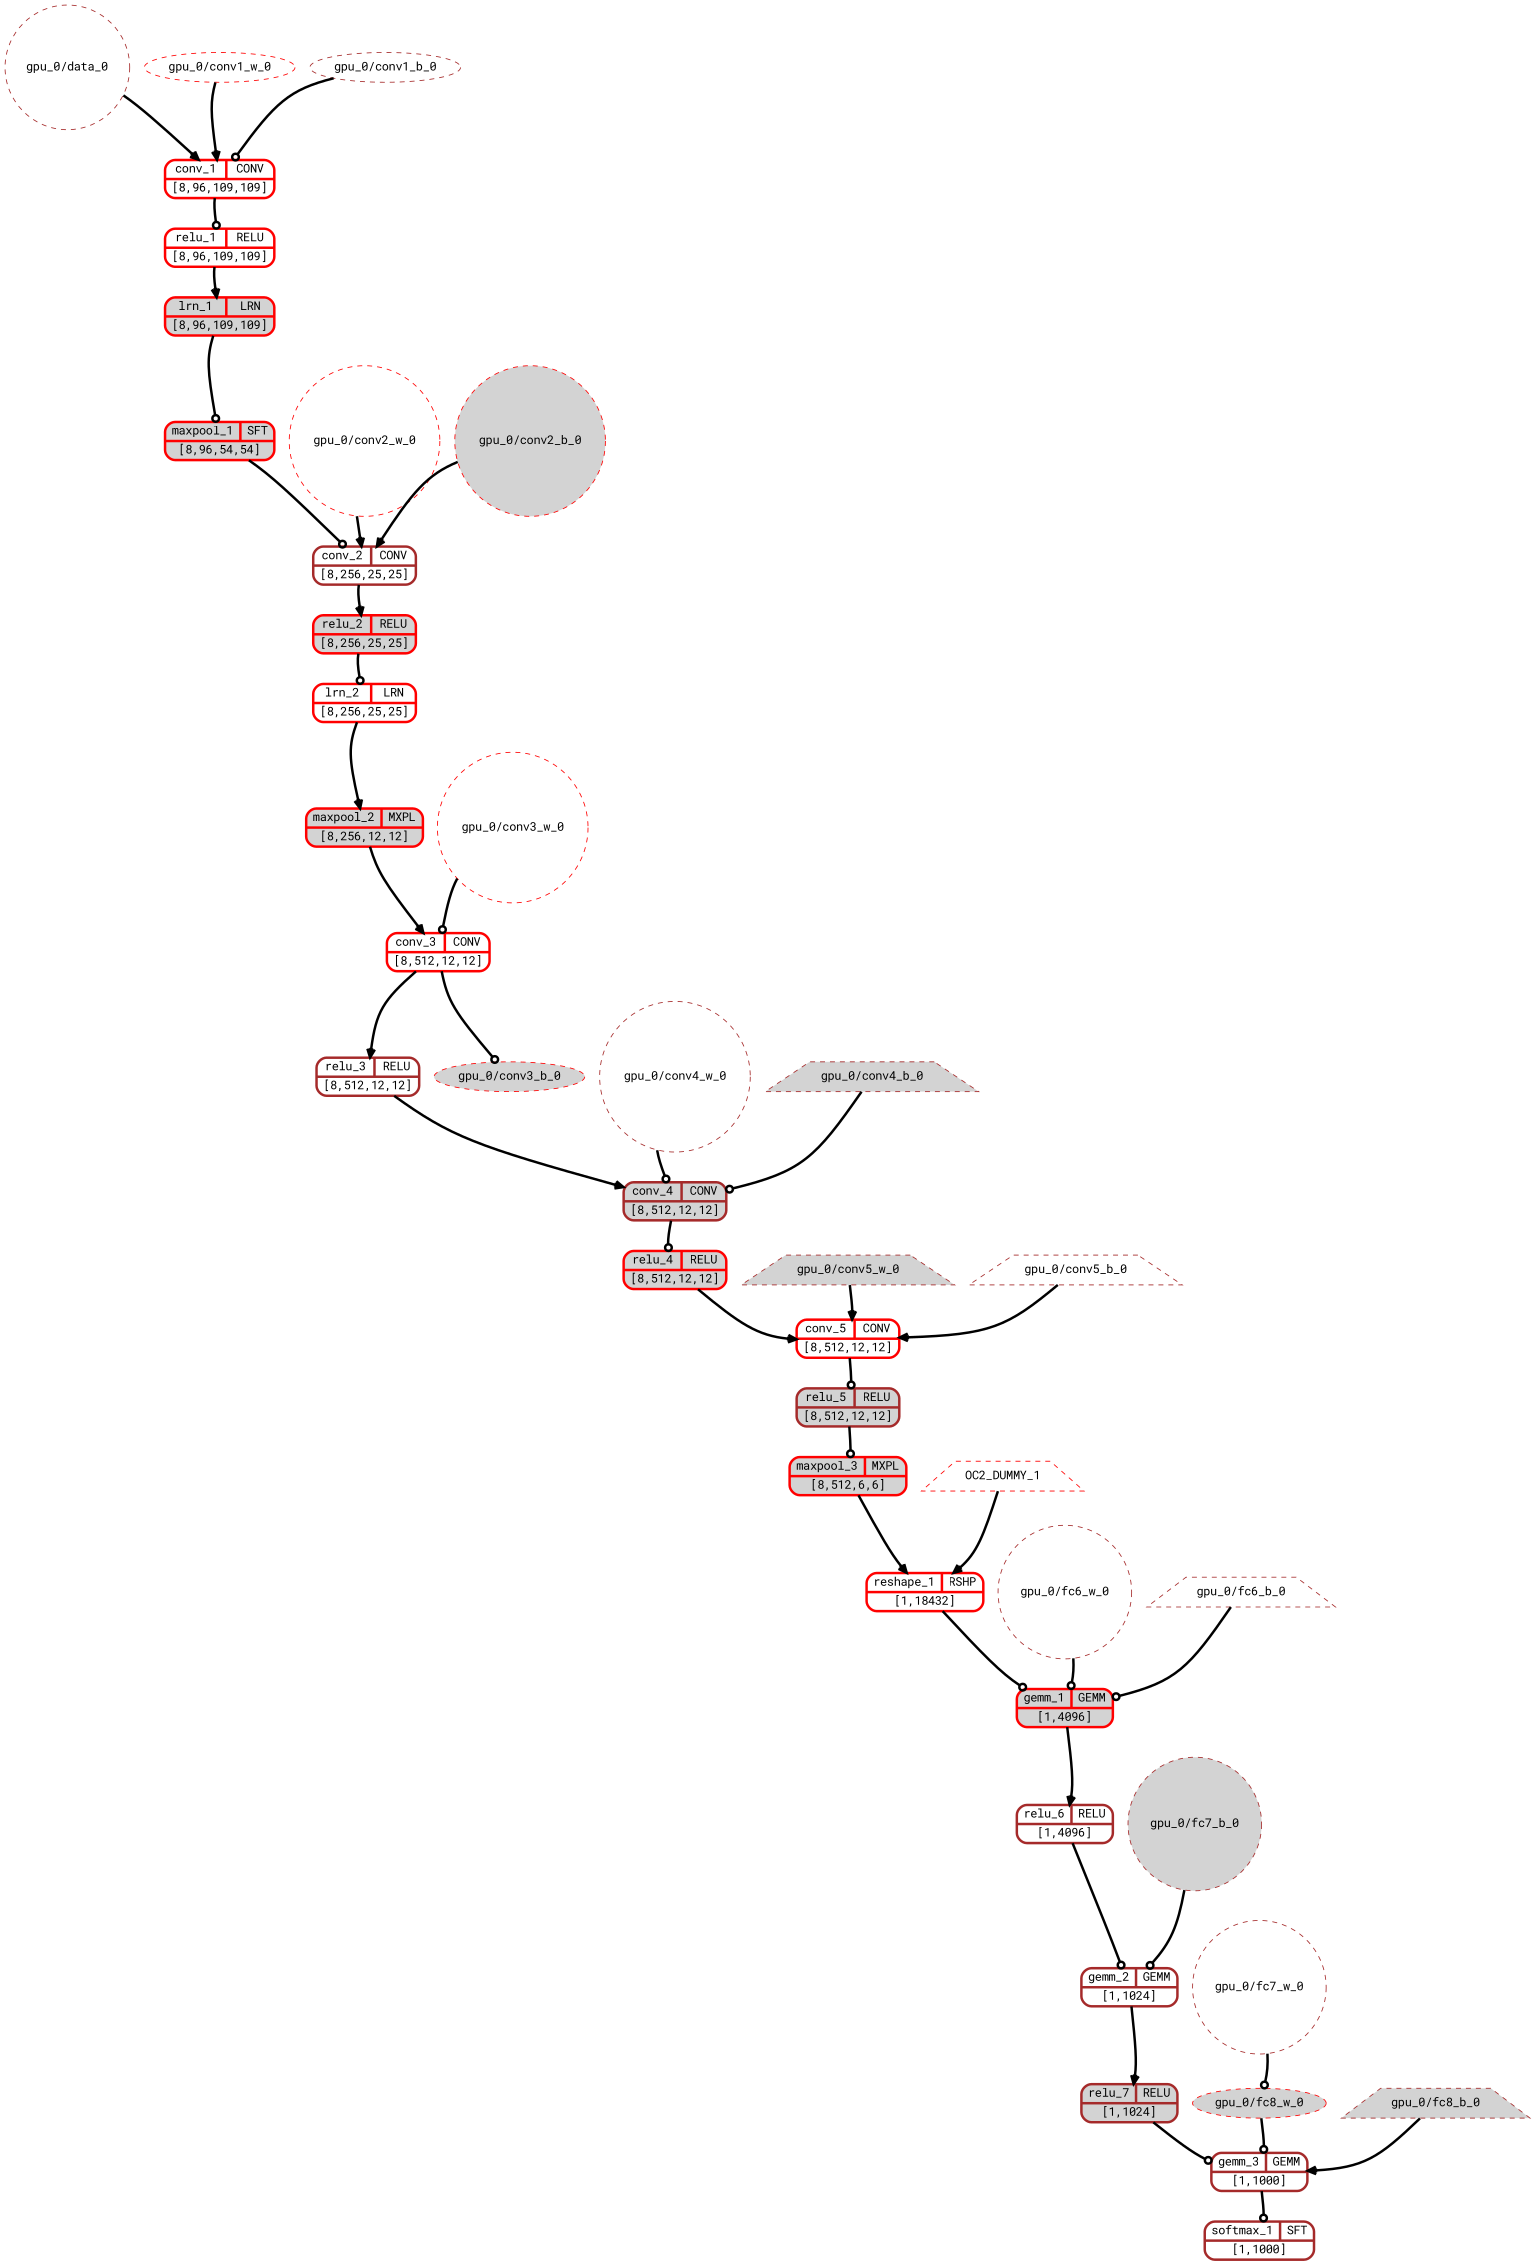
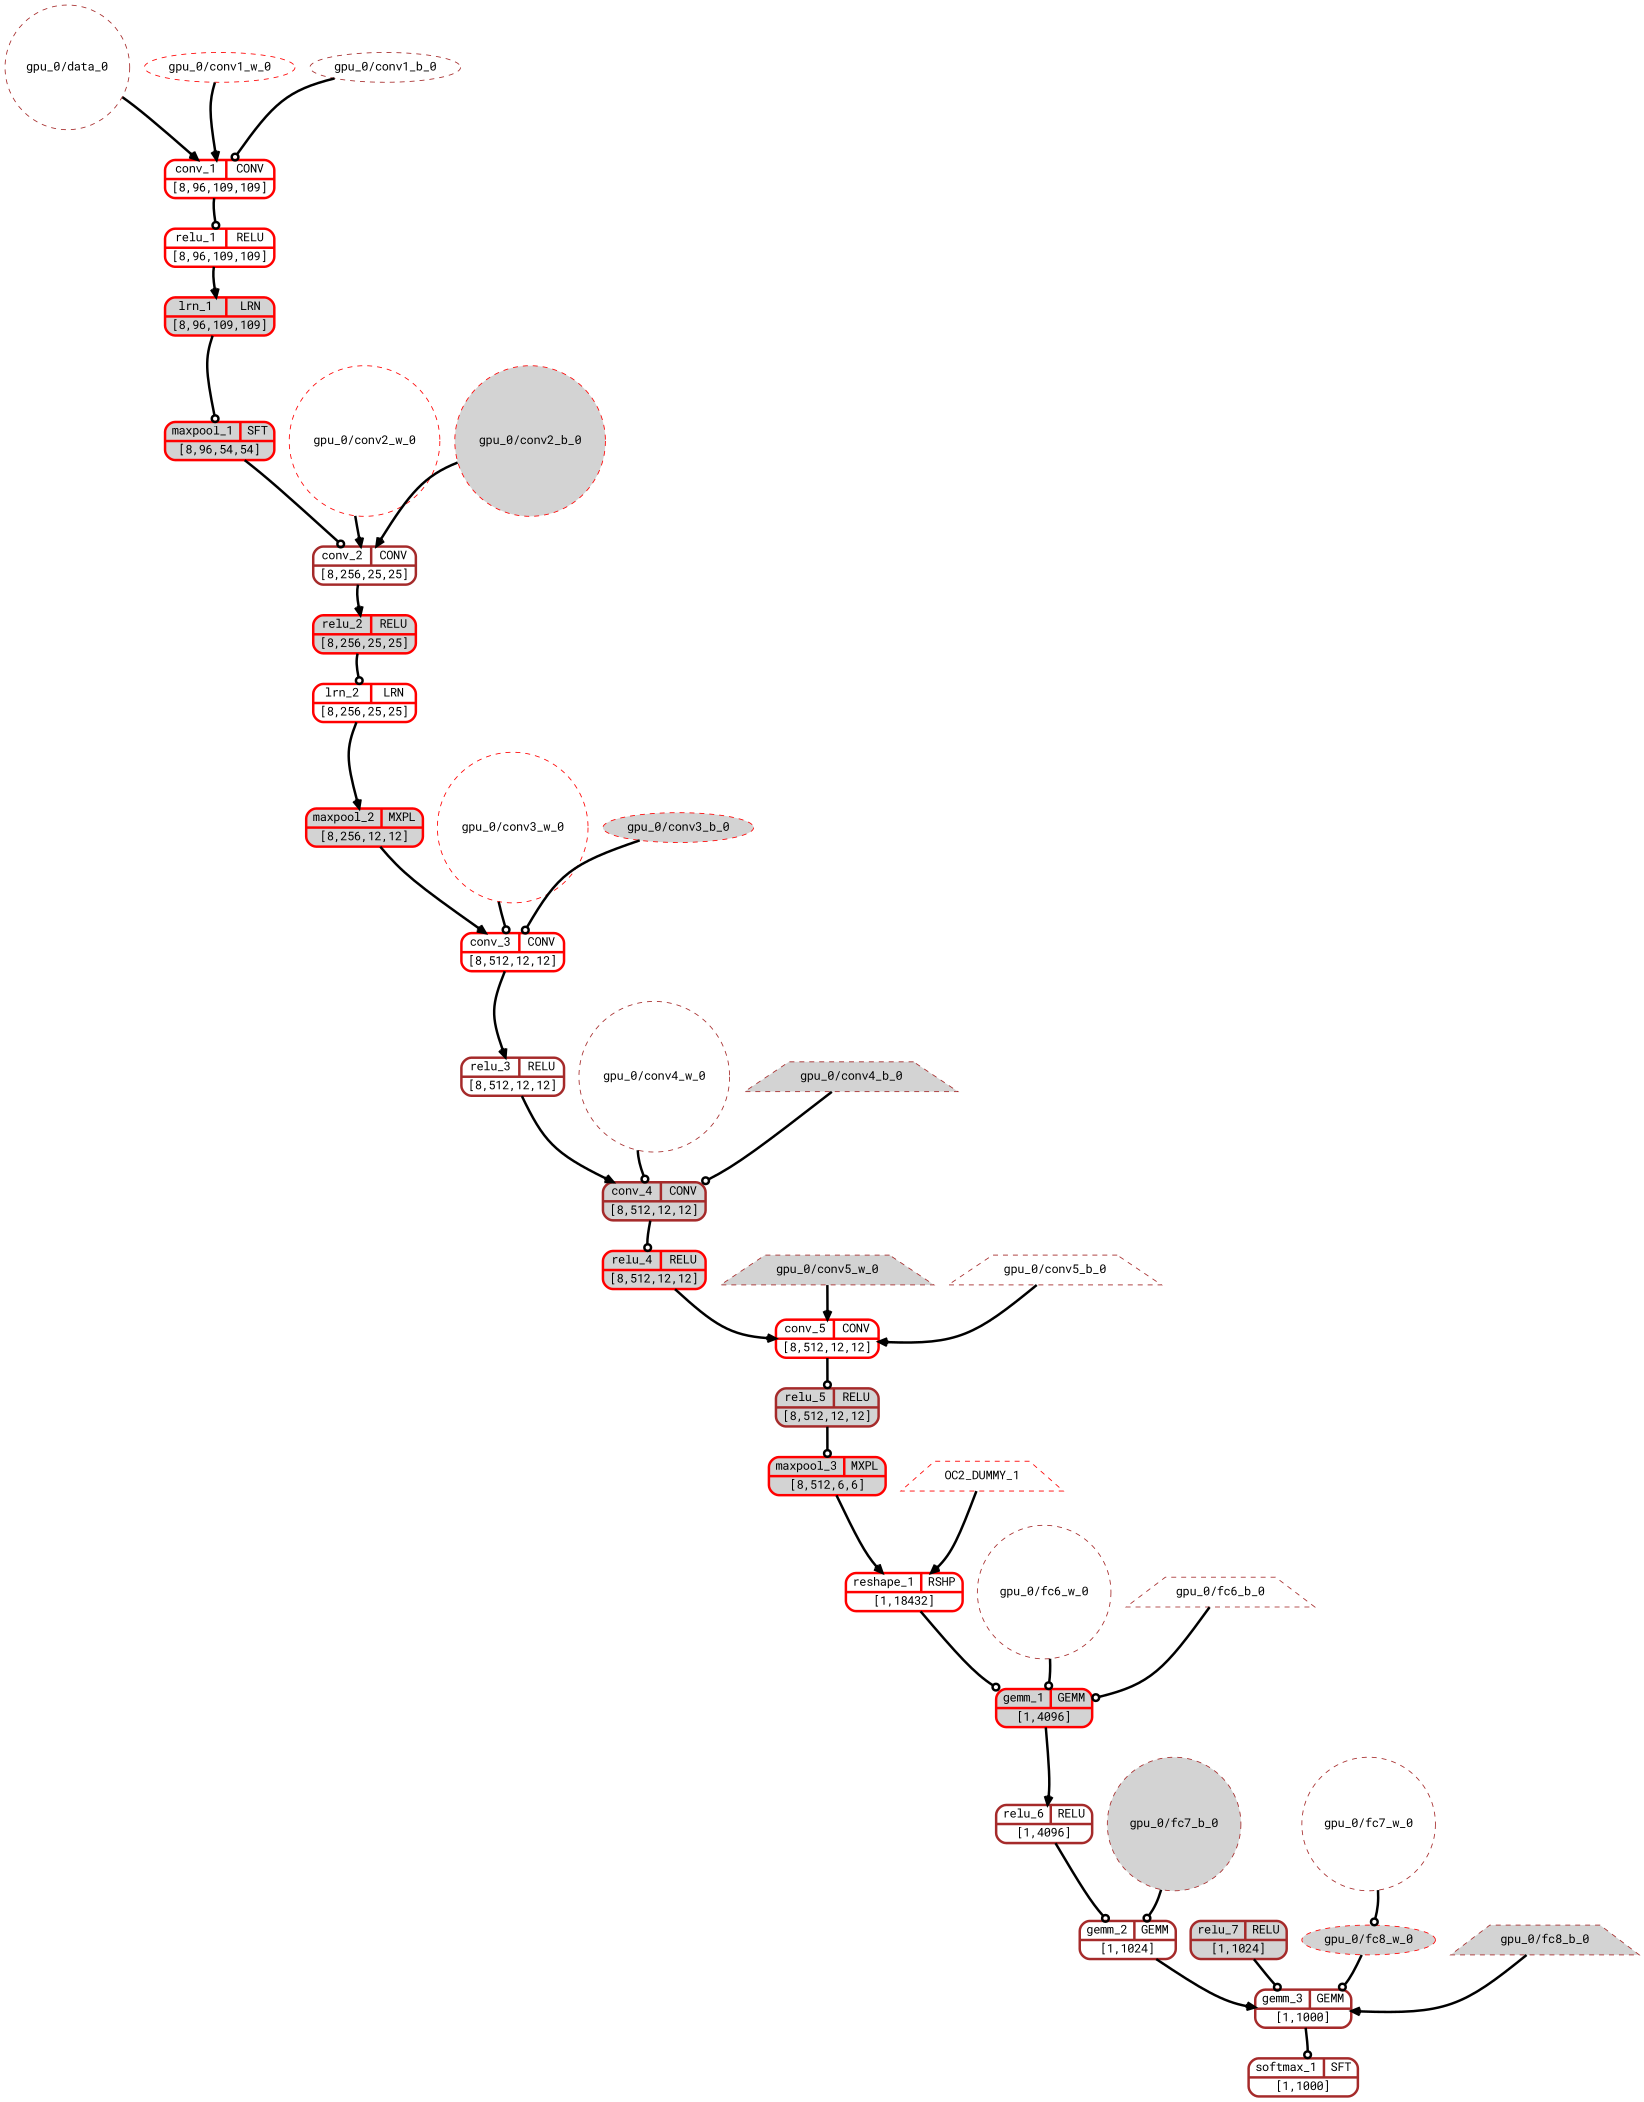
(461, 1017) -> (573, 870)
(1135, 2041) -> (1200, 1987)
